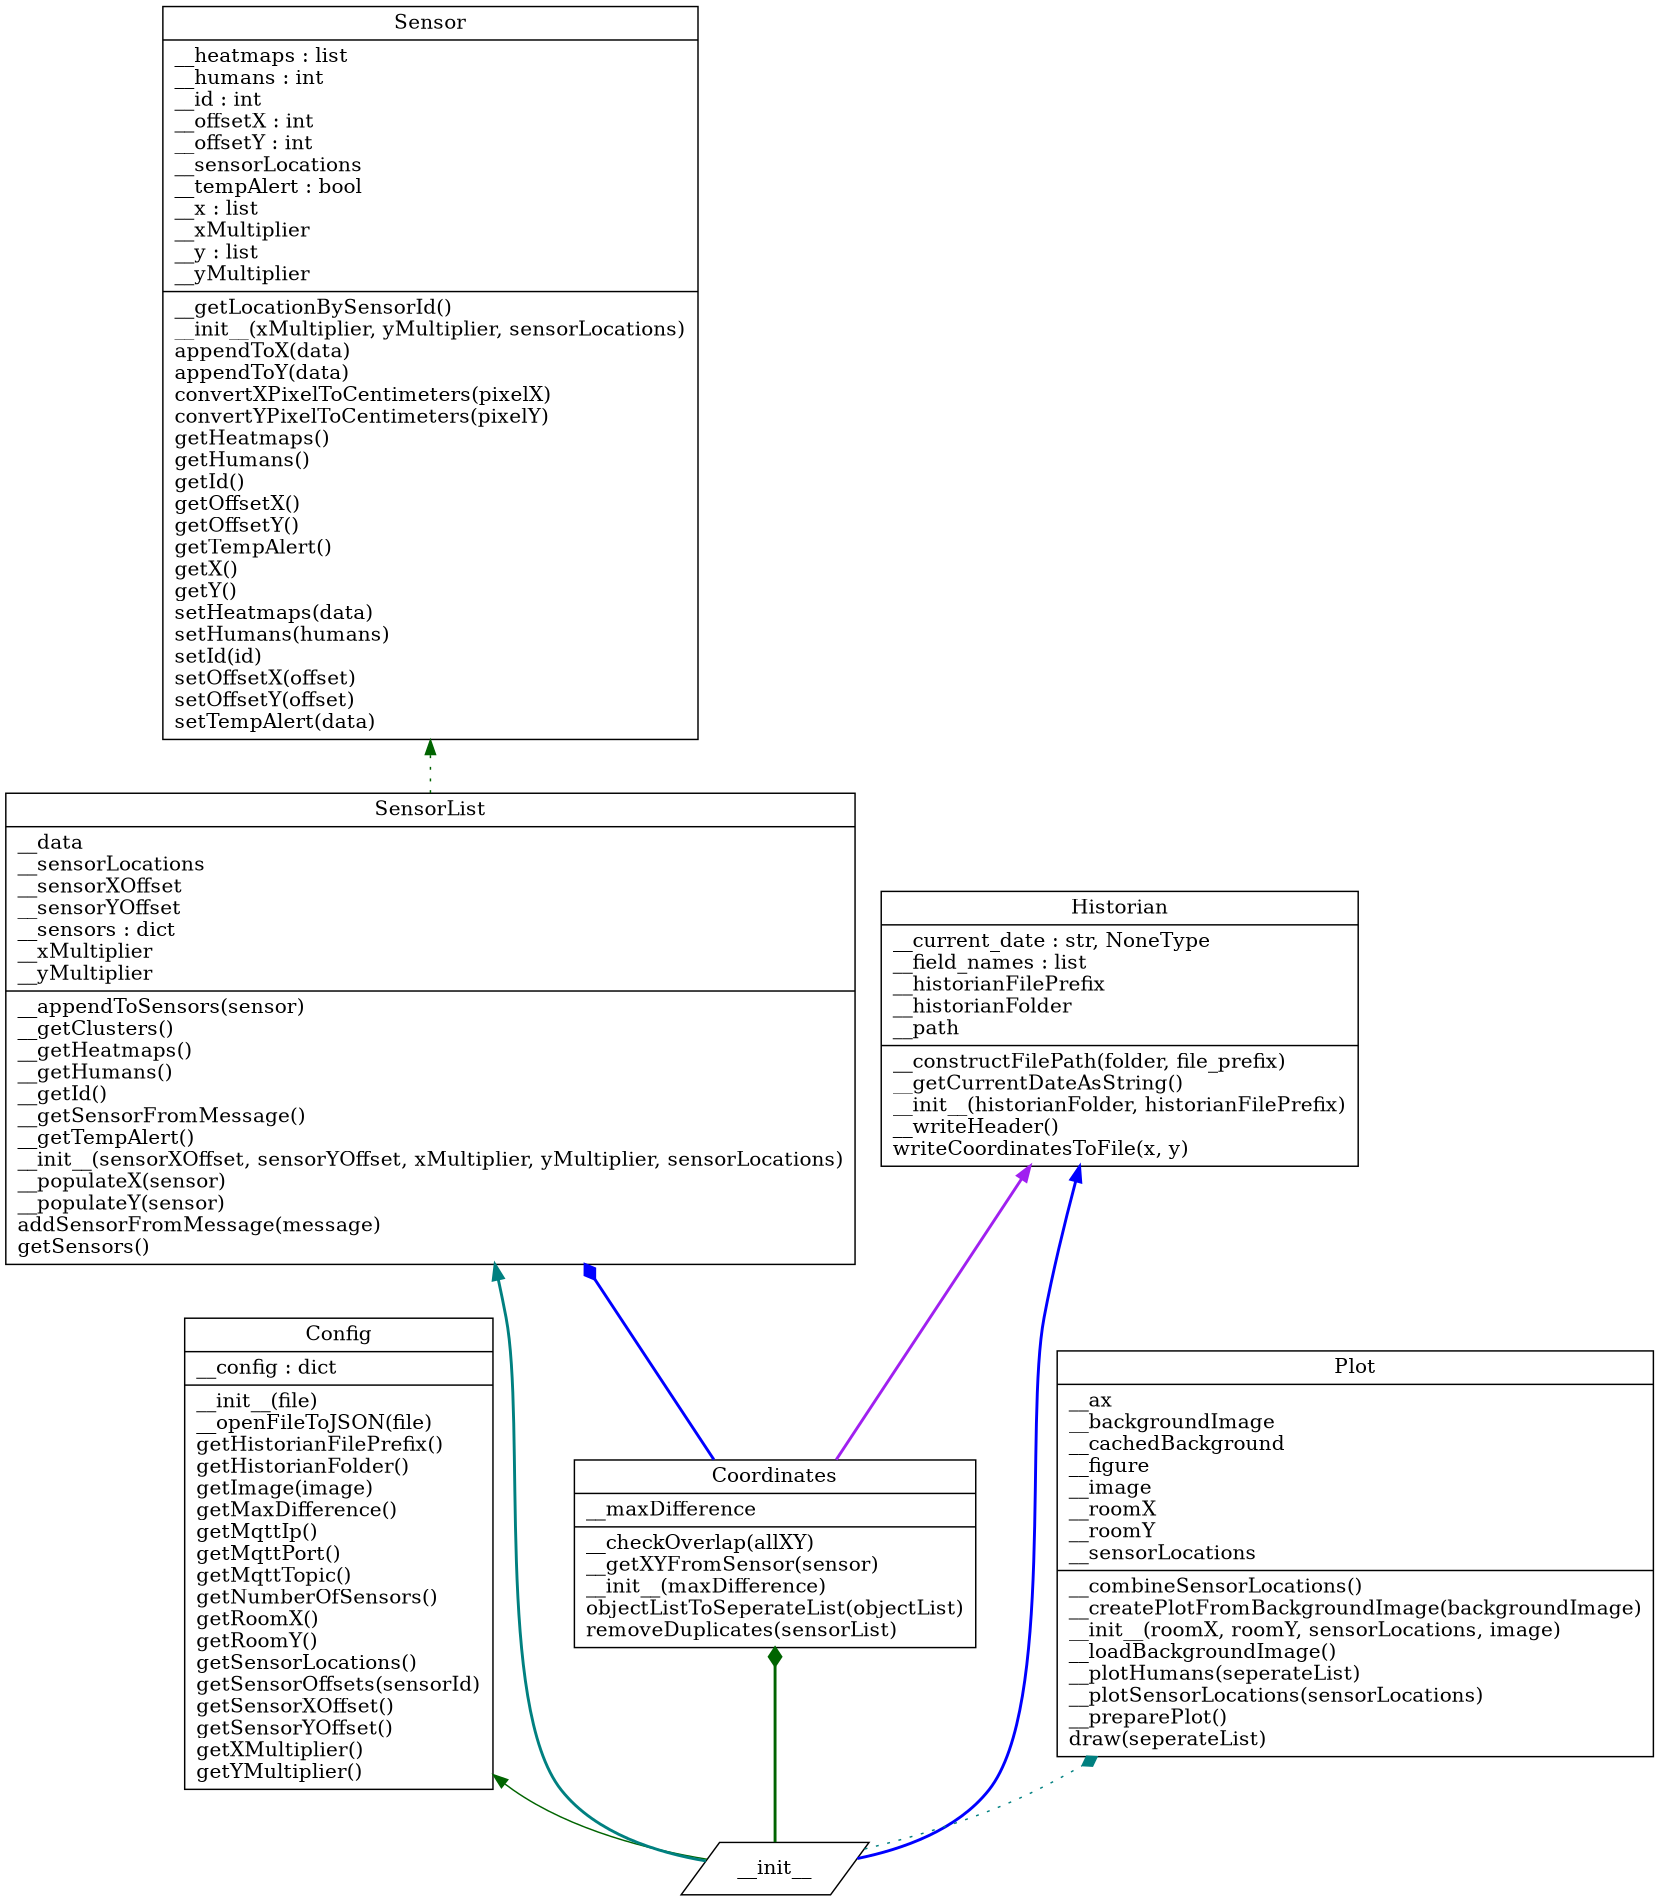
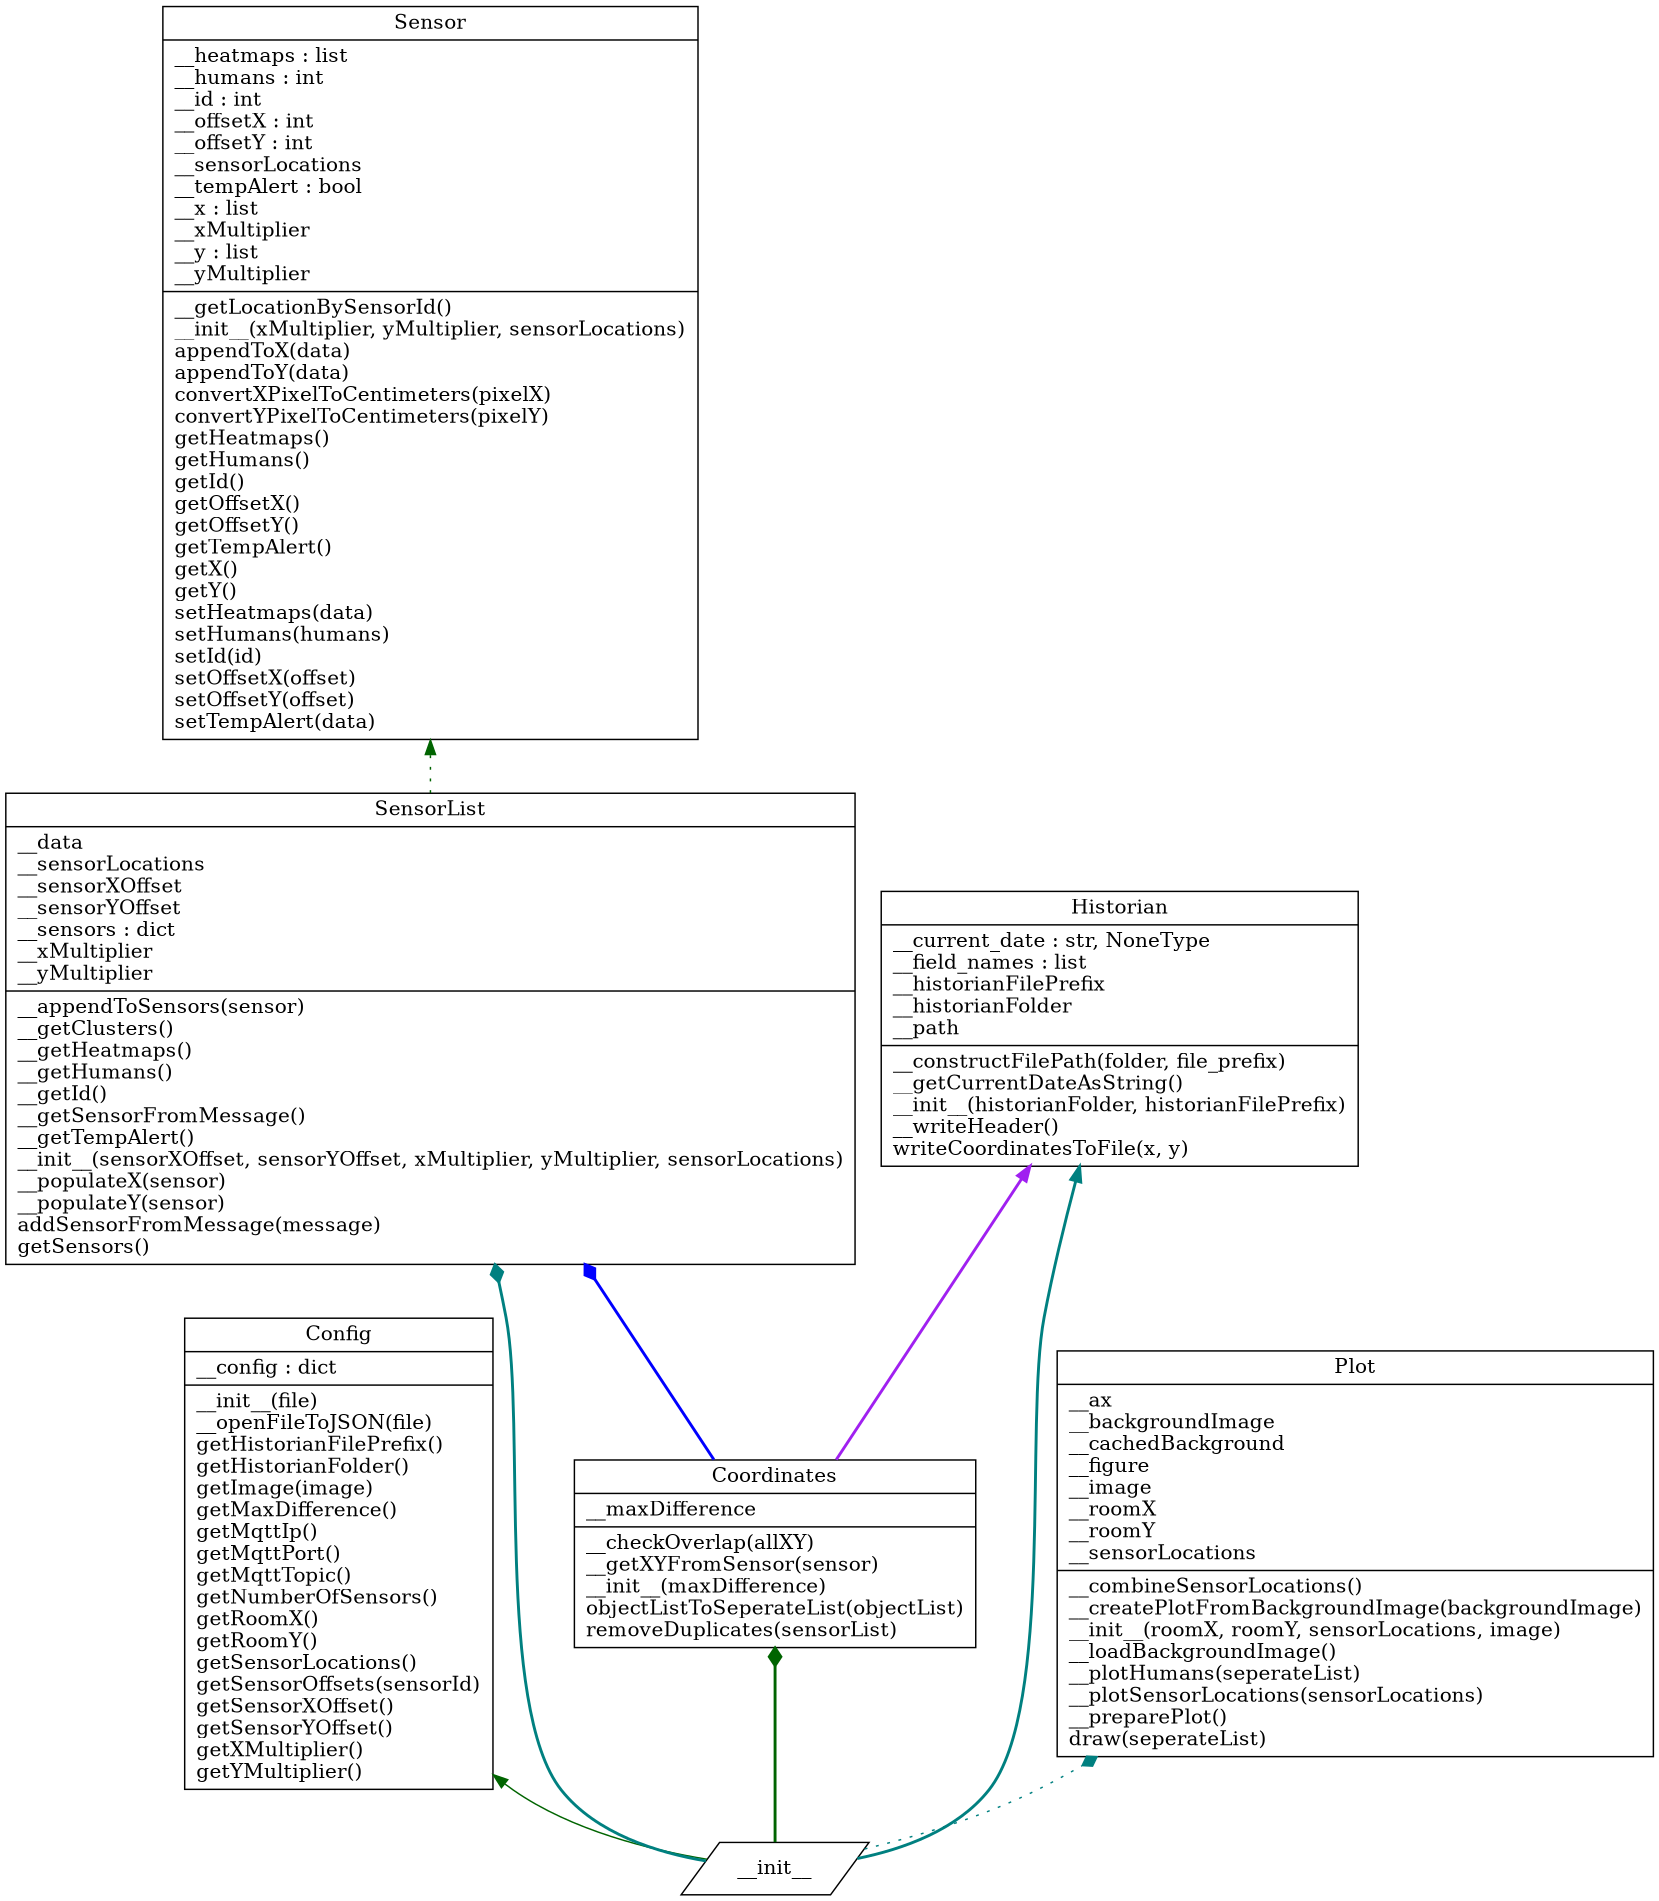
(1034, 1563) -> (1034, 1563)
(519, 1620) -> (520, 1621)
